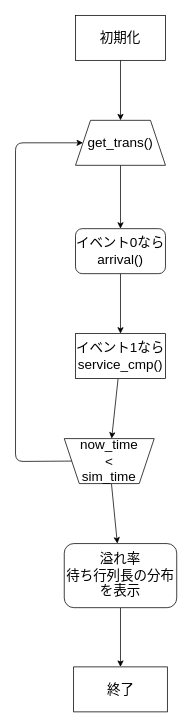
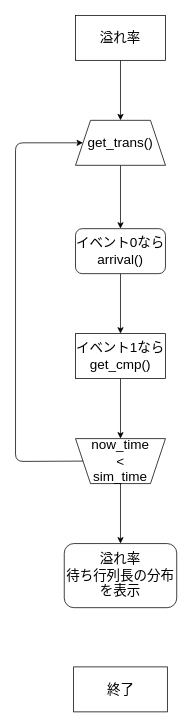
(120, 38) -> (120, 38)
(120, 357) -> (120, 357)
(109, 461) -> (120, 461)
(120, 635) -> none
